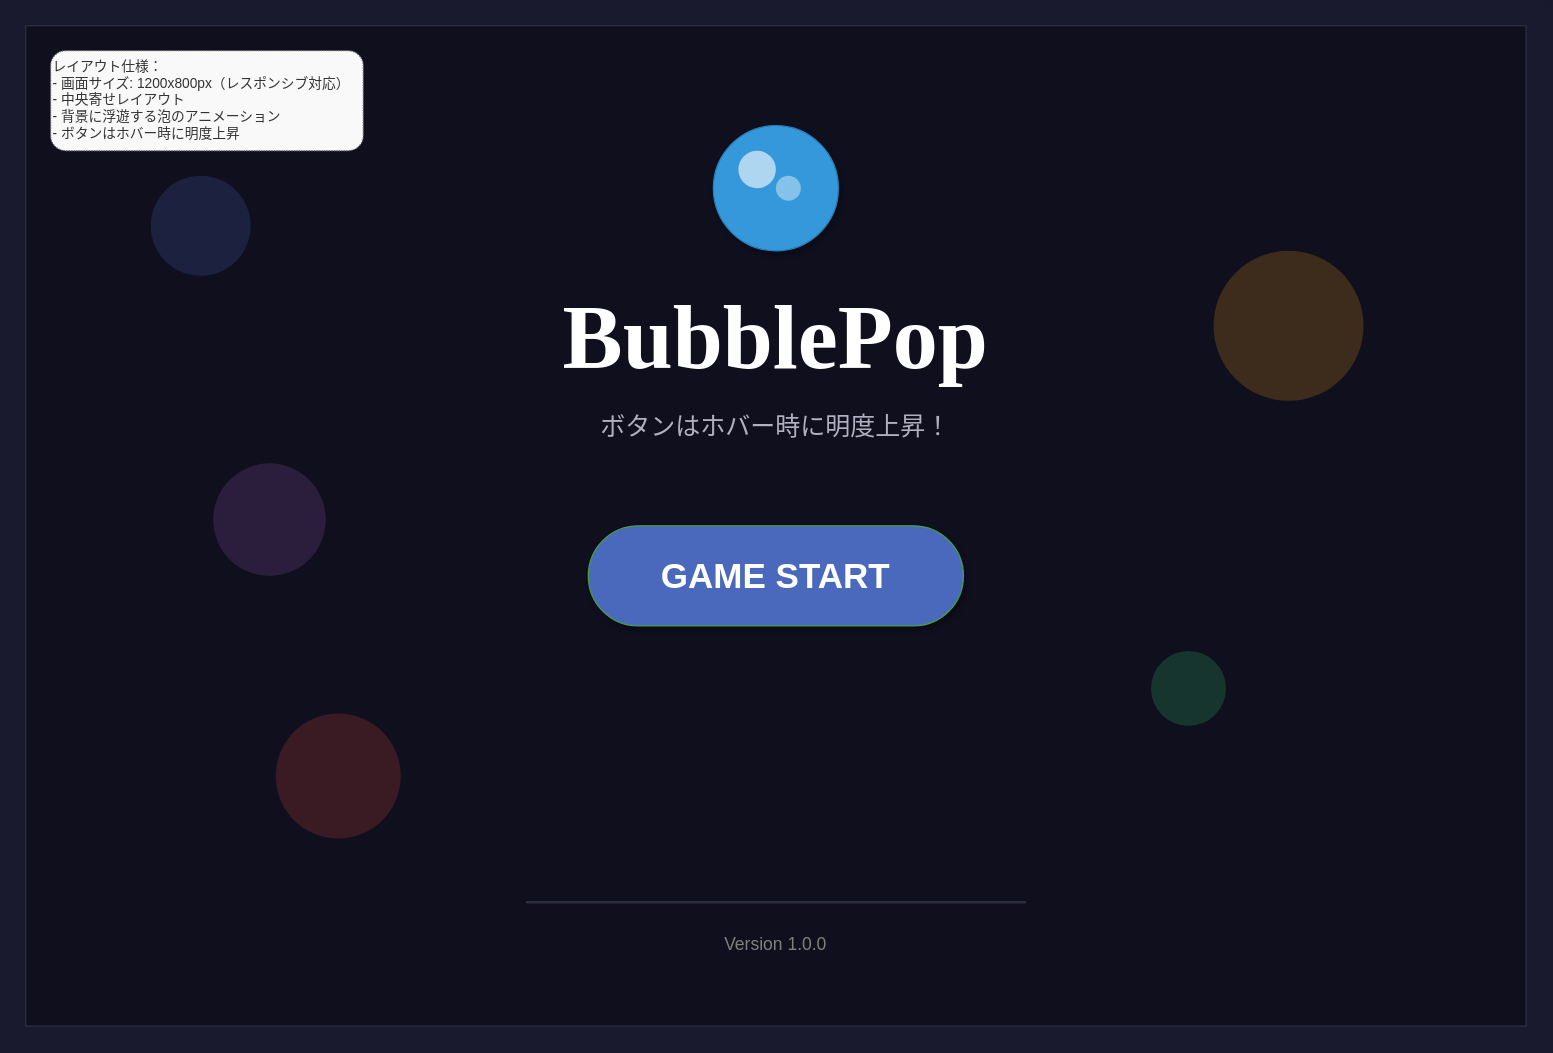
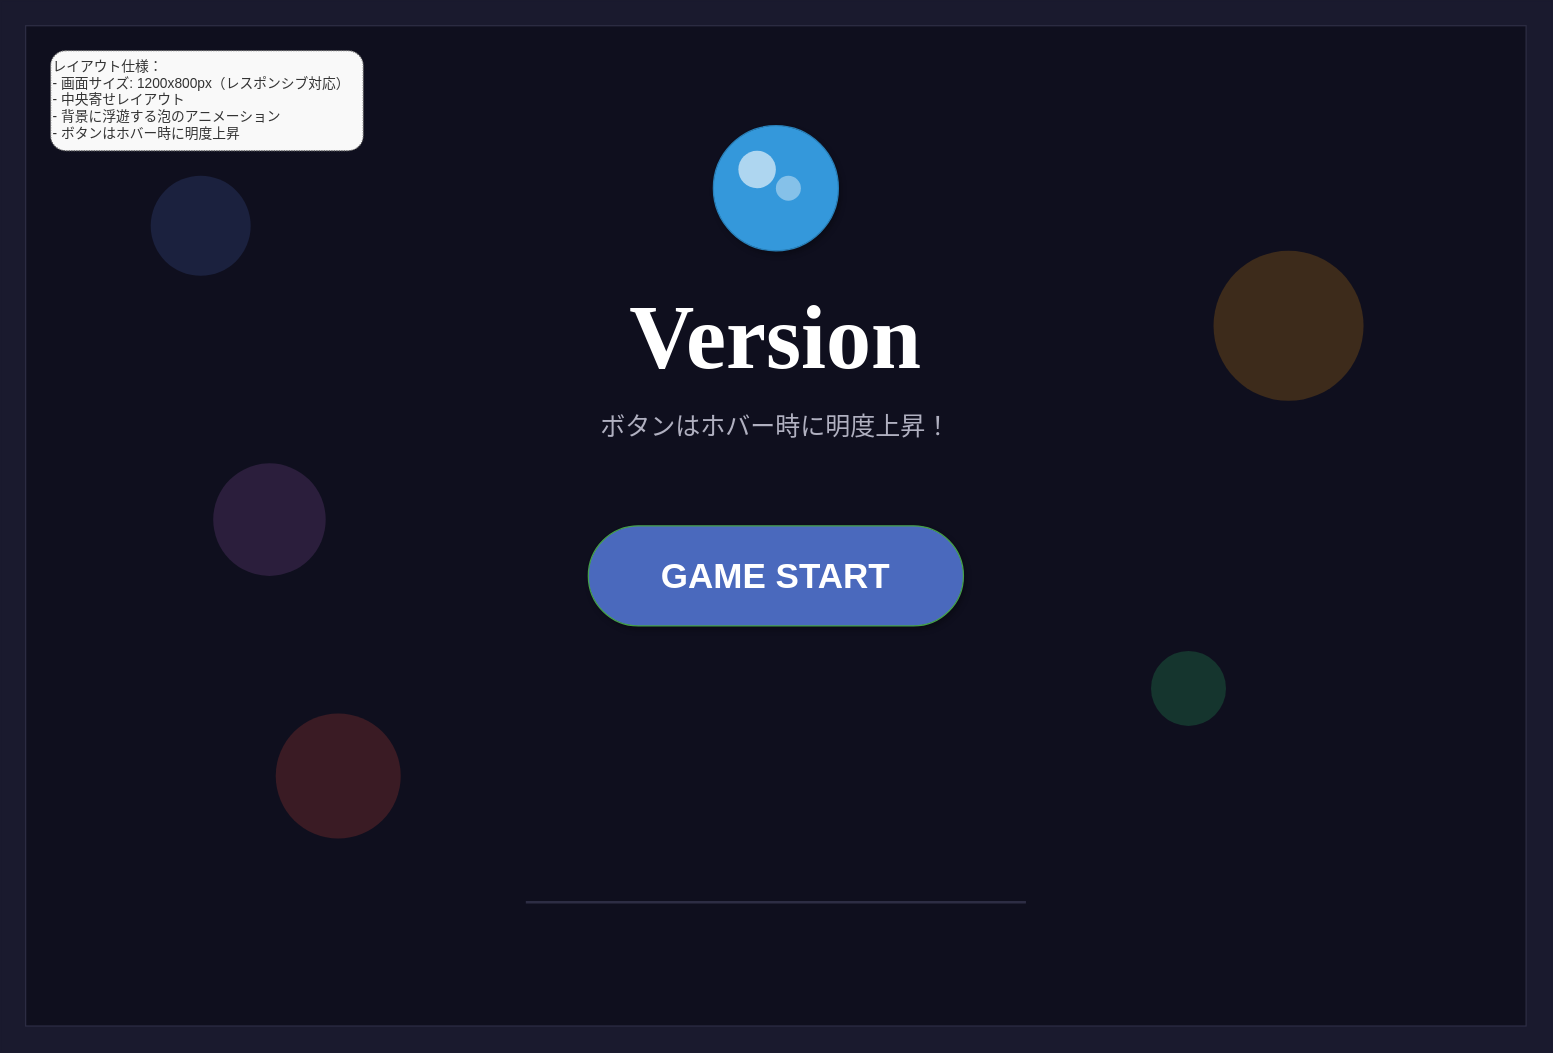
(776, 338) -> (776, 338)
(776, 944) -> none
